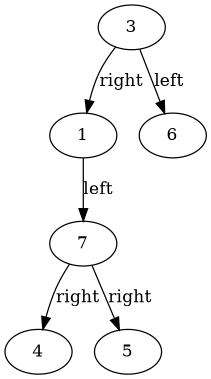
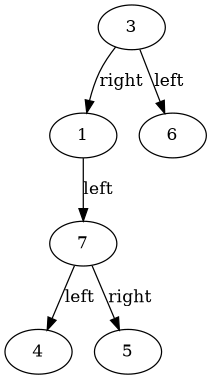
(78, 298) -> (80, 298)
